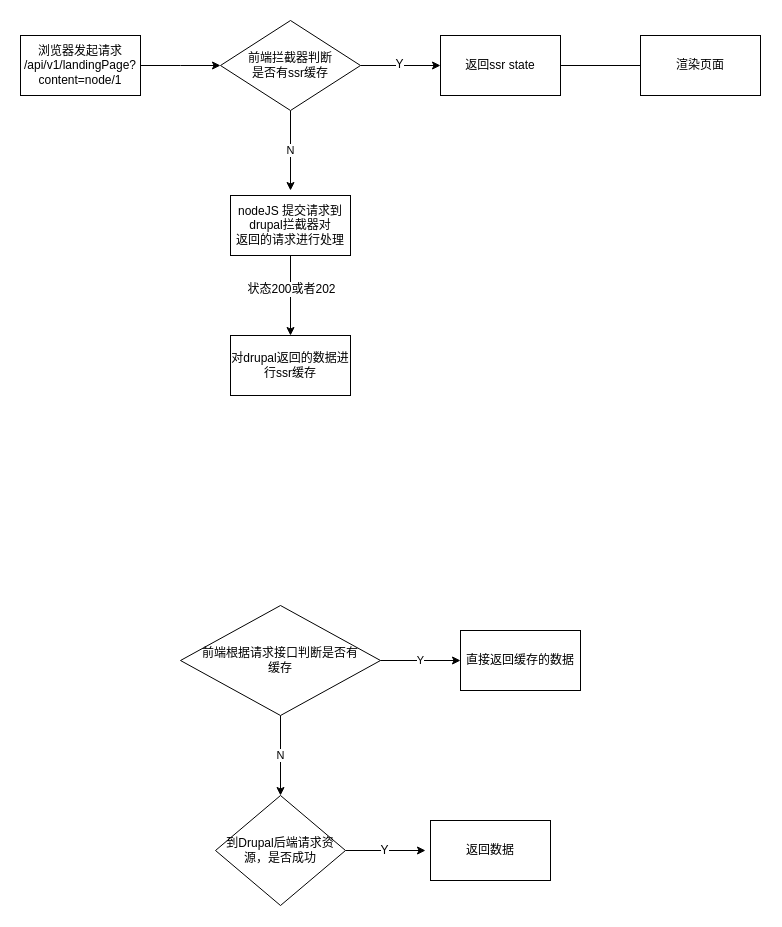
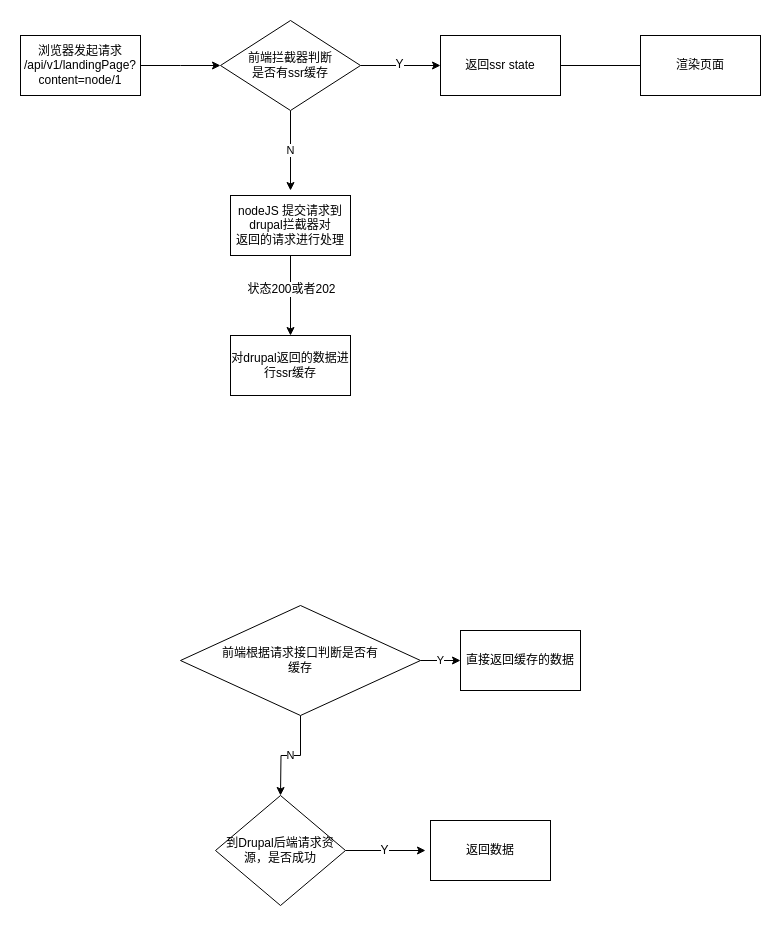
(281, 661) -> (301, 661)
